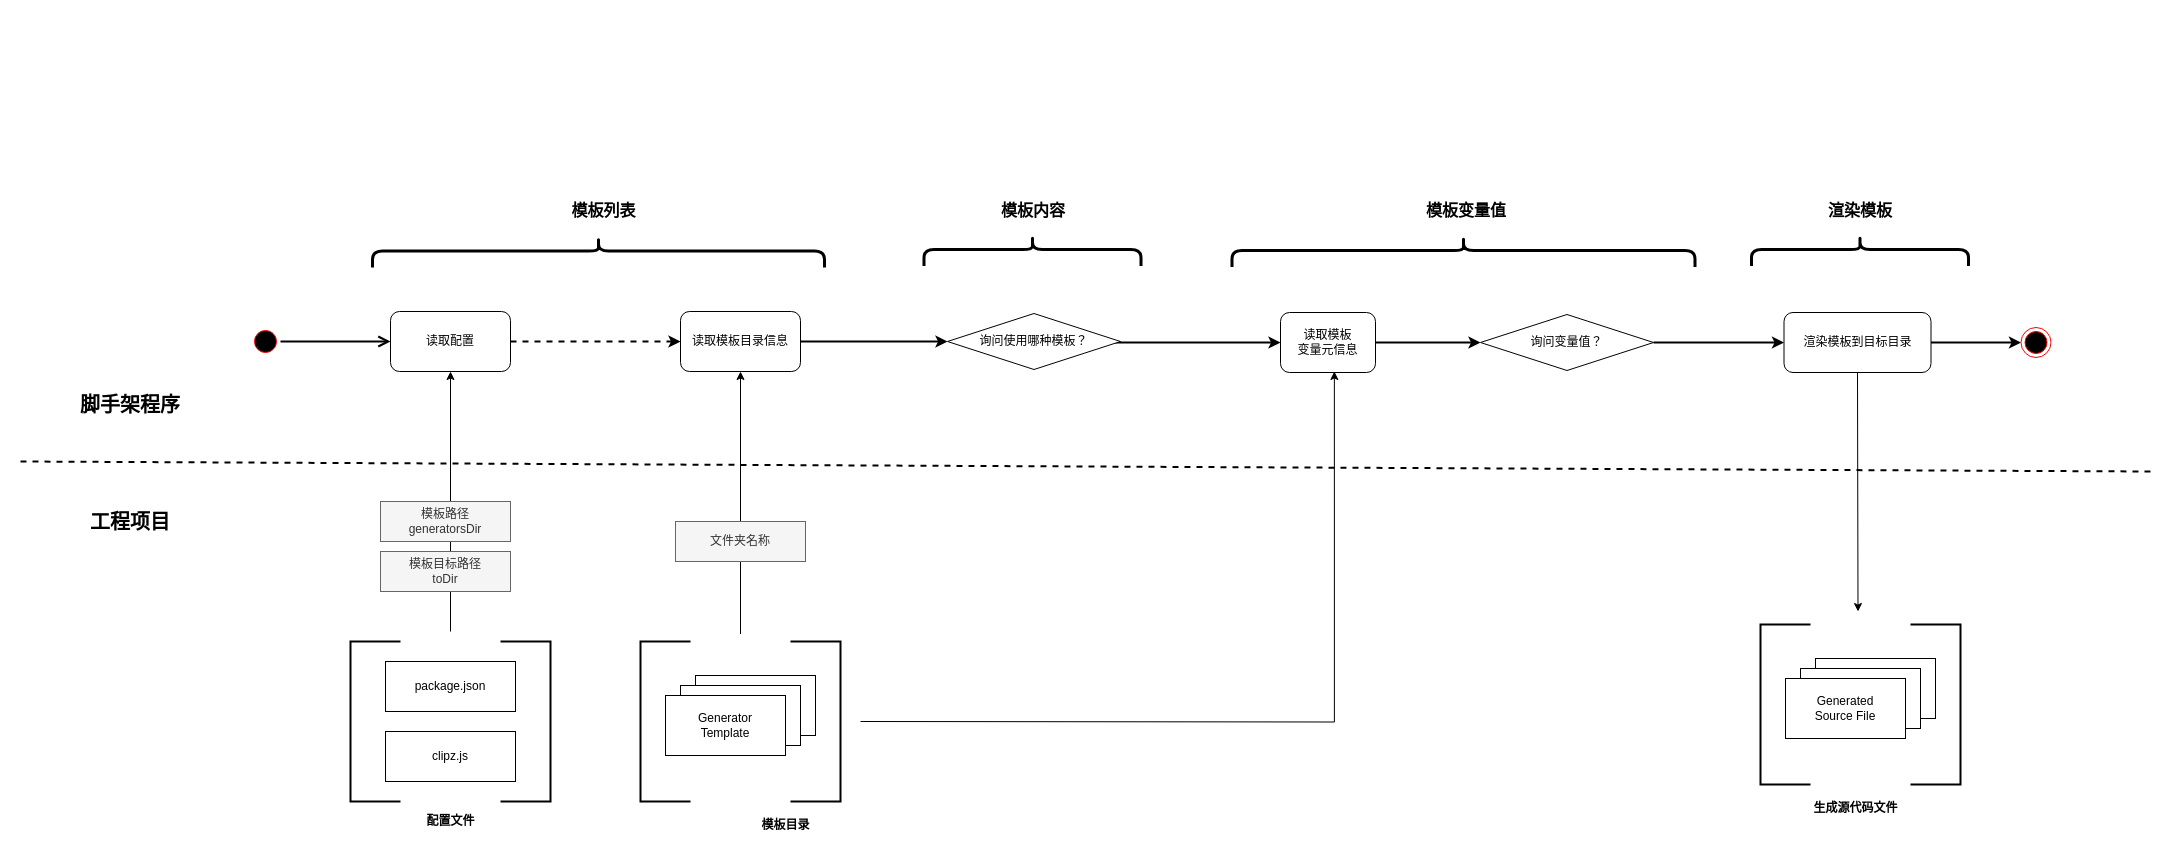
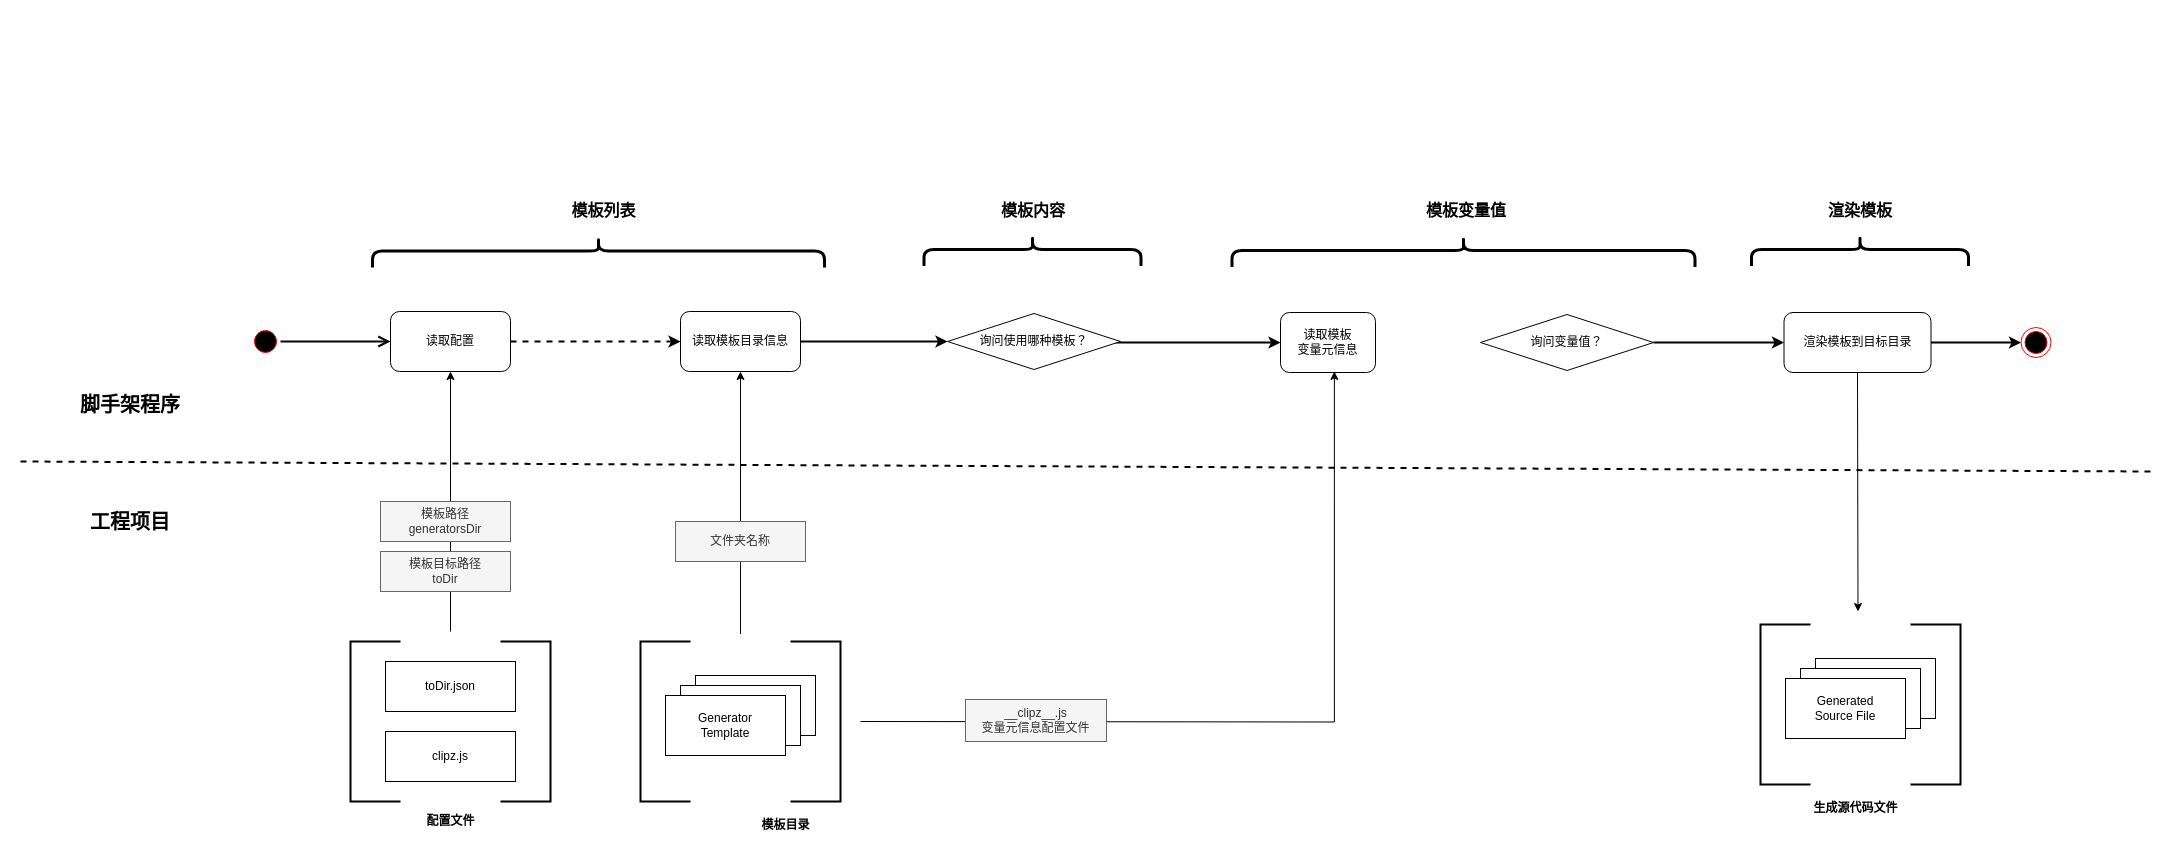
(1424, 343) -> none
(451, 687) -> (451, 687)
none -> (1036, 721)
